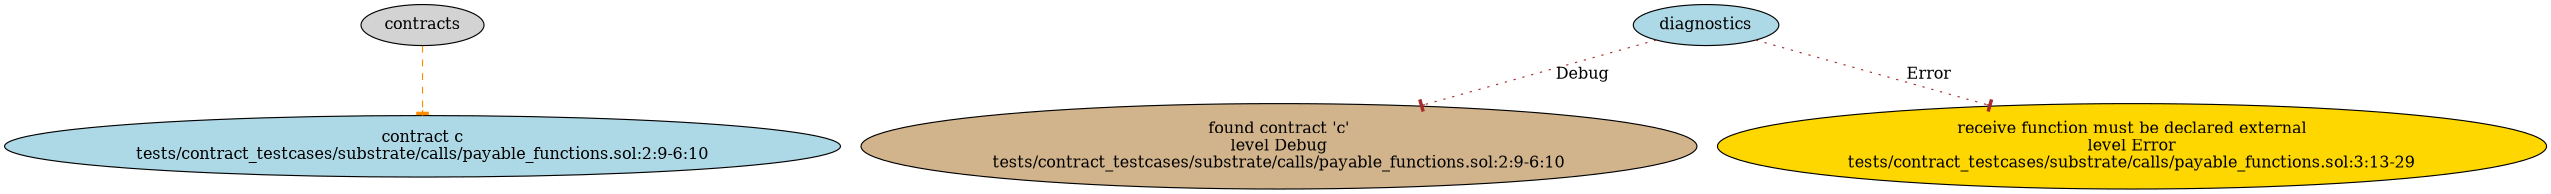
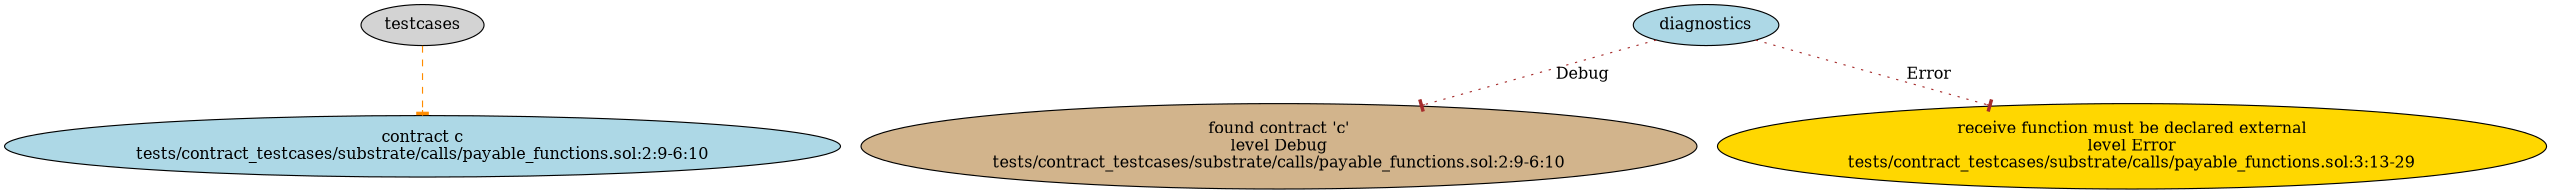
(423, 25) -> (423, 25)
